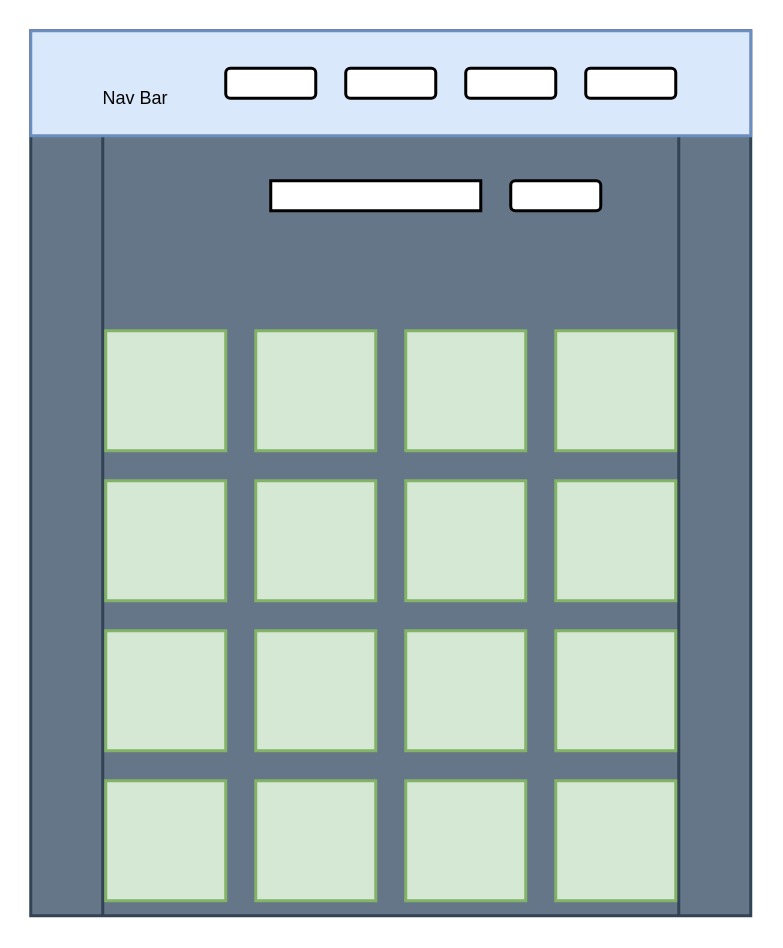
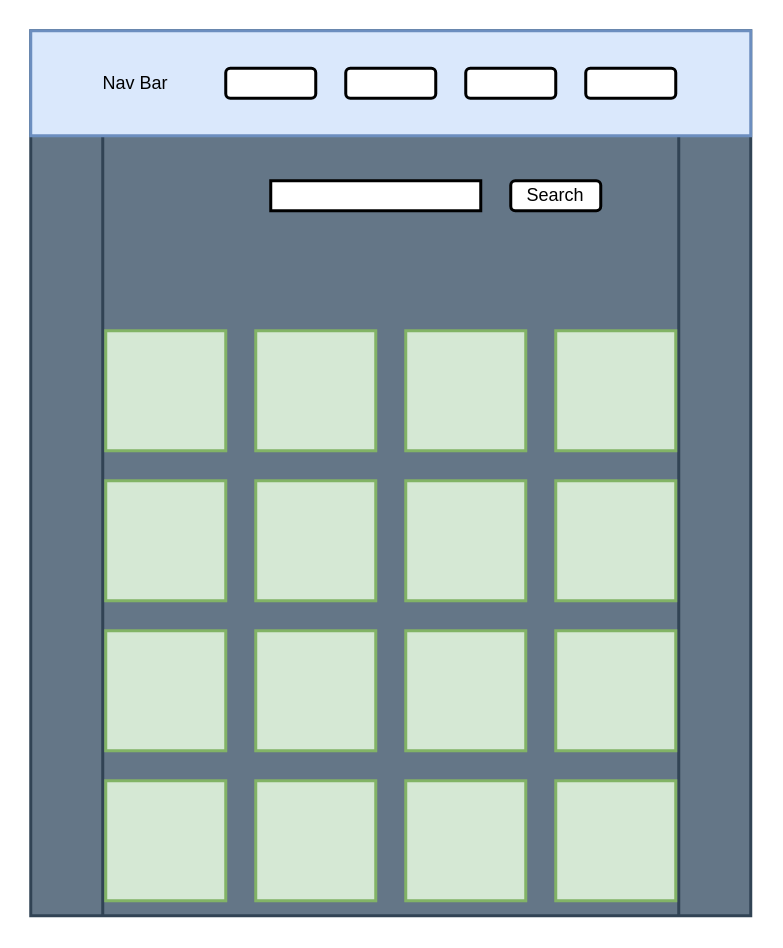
(136, 98) -> (136, 83)
none -> (556, 196)
